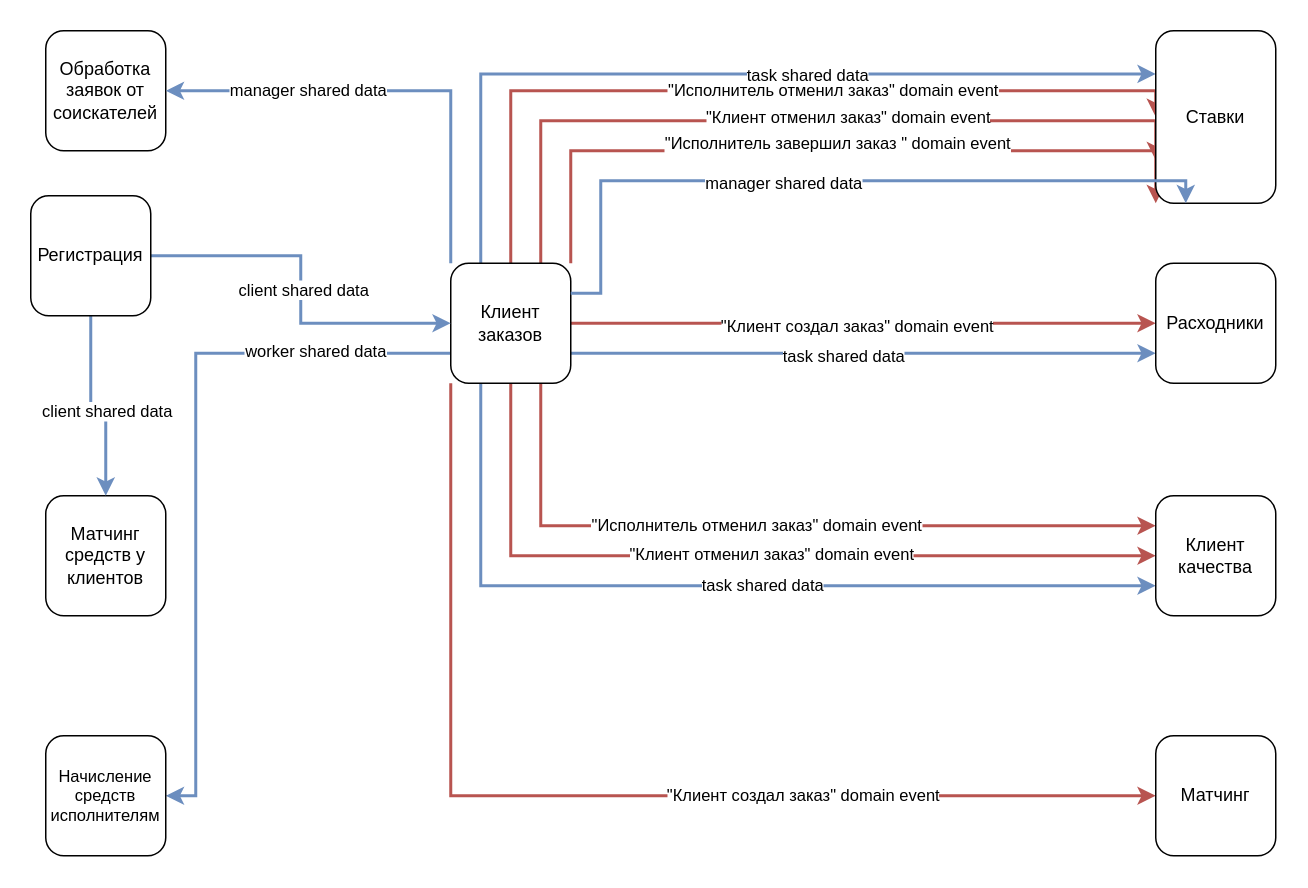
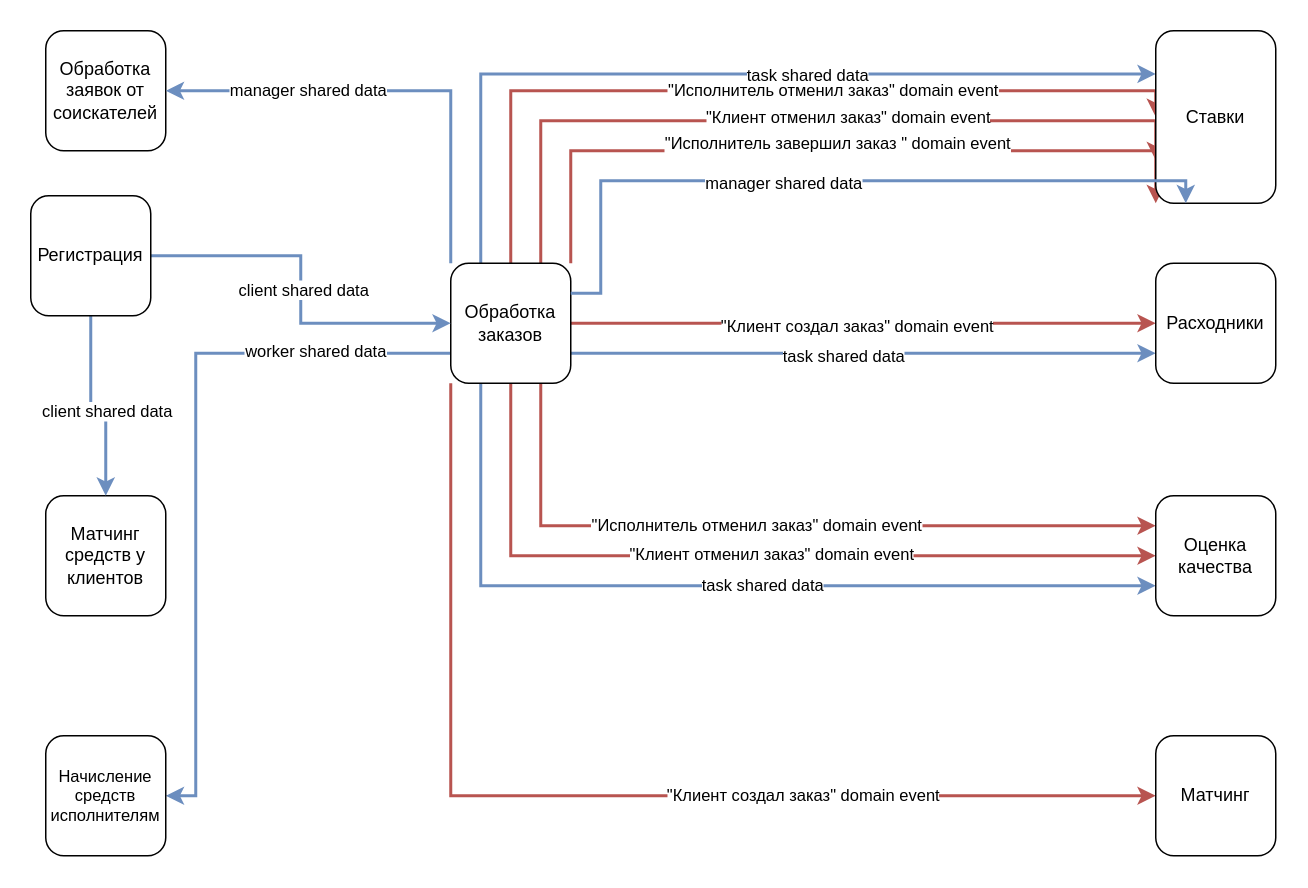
(511, 323) -> (511, 323)
(1216, 556) -> (1216, 556)
